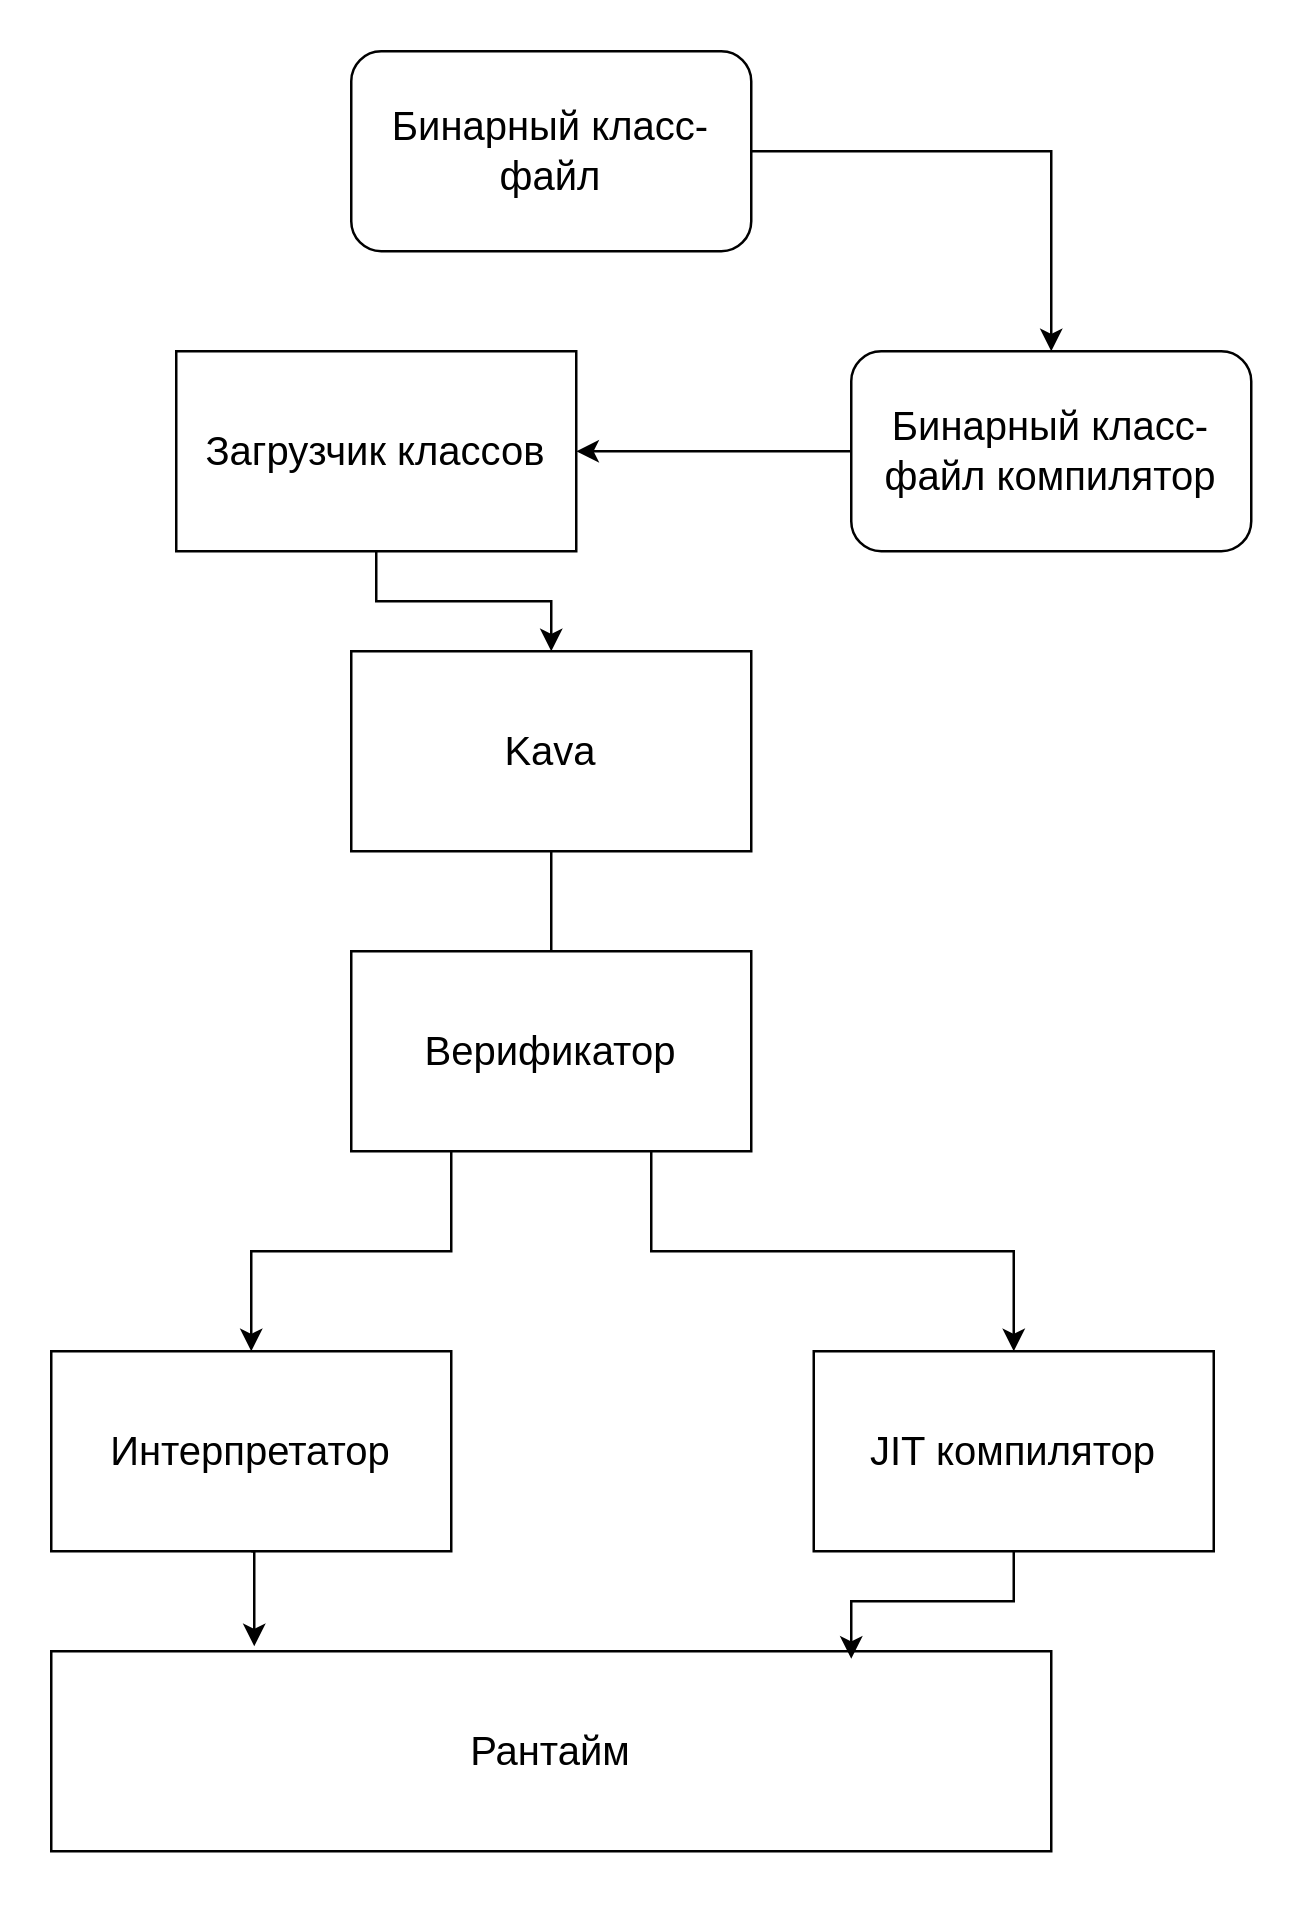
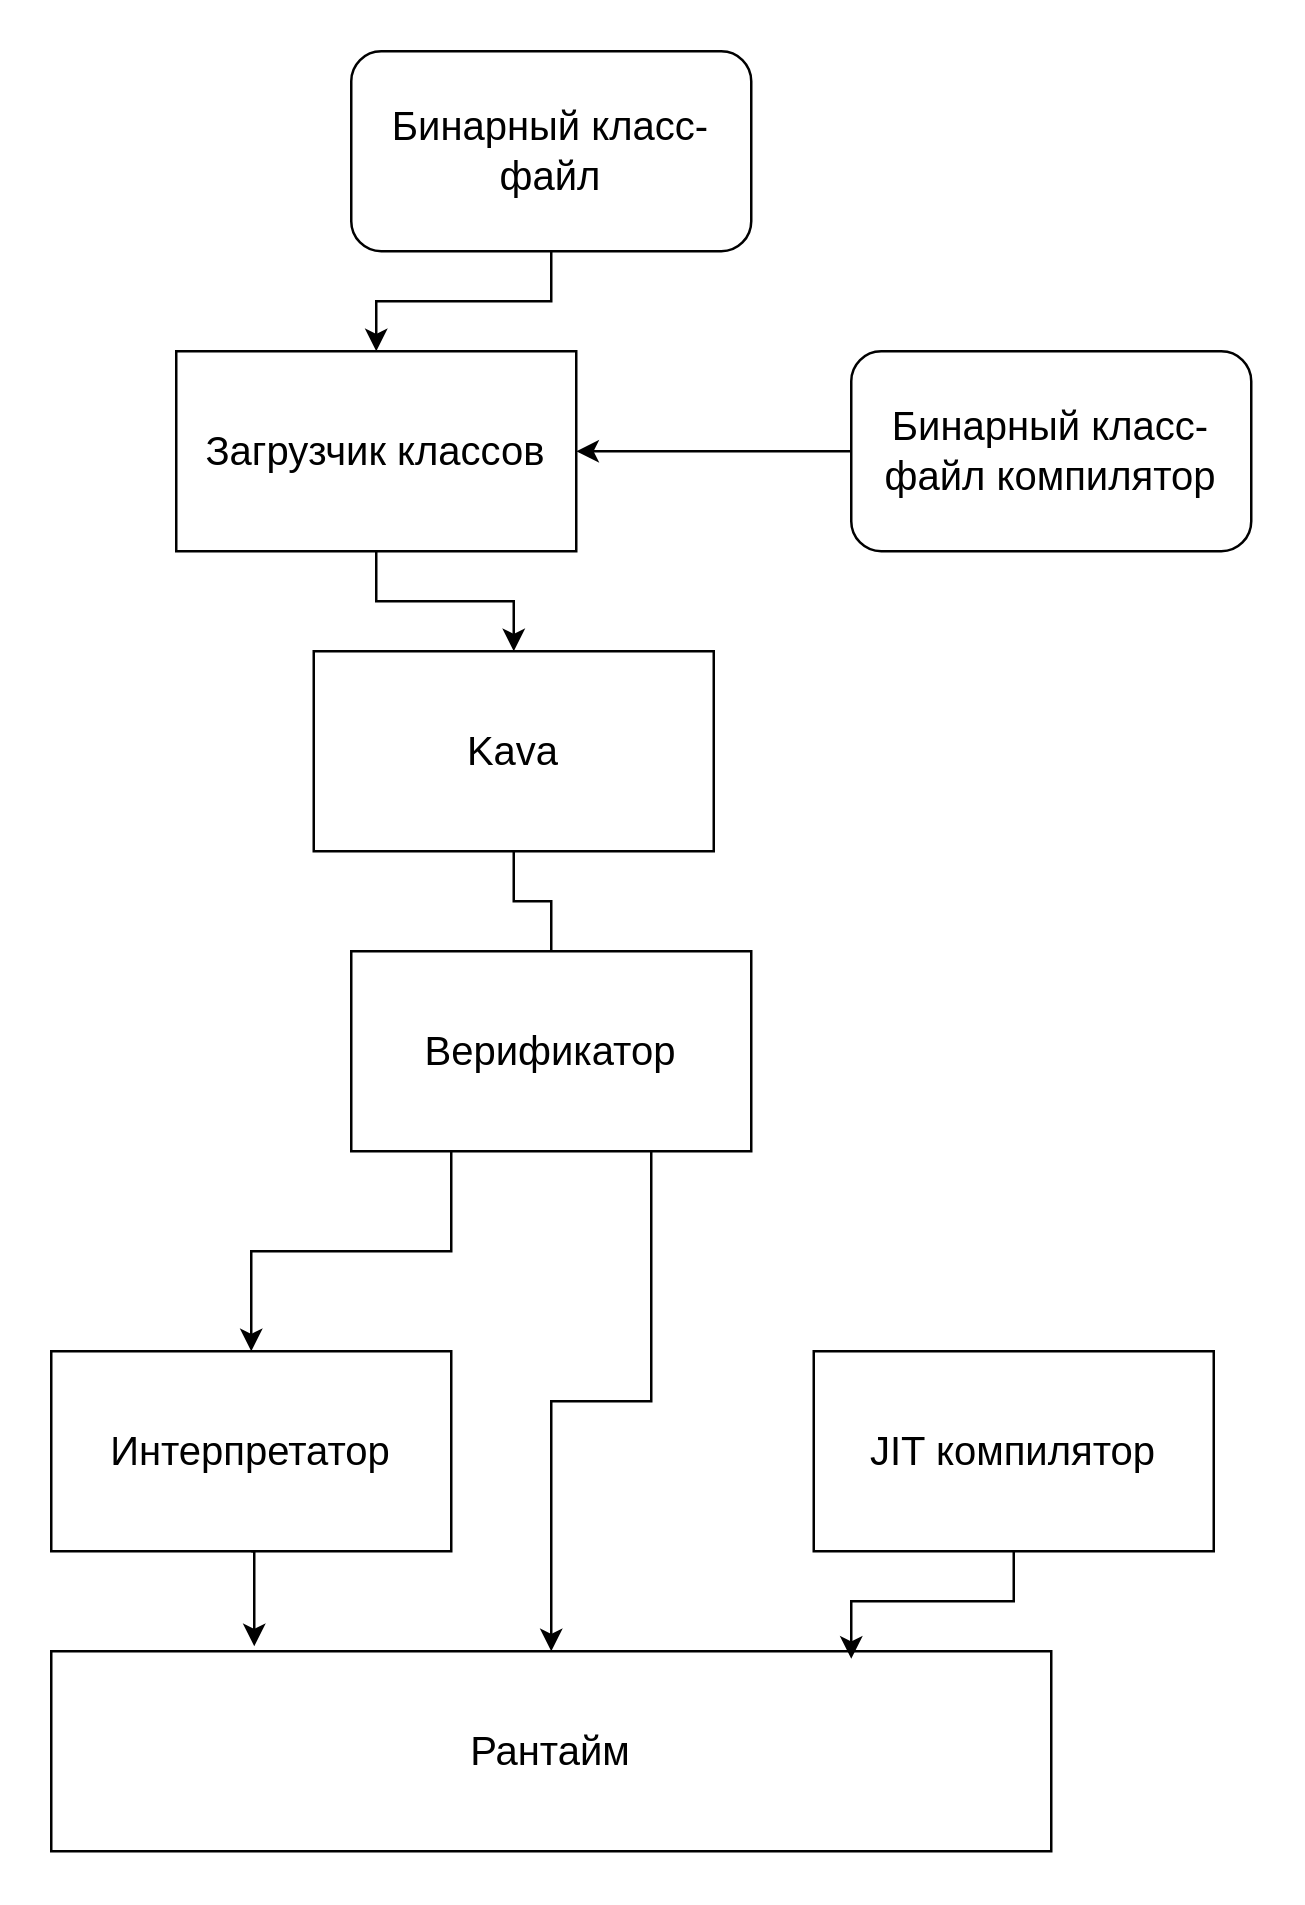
(993, 151) -> (472, 301)
(551, 751) -> (514, 751)
(873, 1251) -> (561, 1401)
